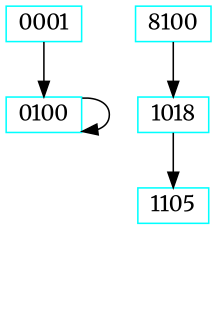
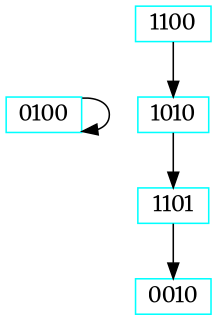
(44, 24) -> none
(173, 24) -> (173, 24)
(173, 115) -> (173, 115)
(173, 206) -> (173, 206)
none -> (173, 297)
